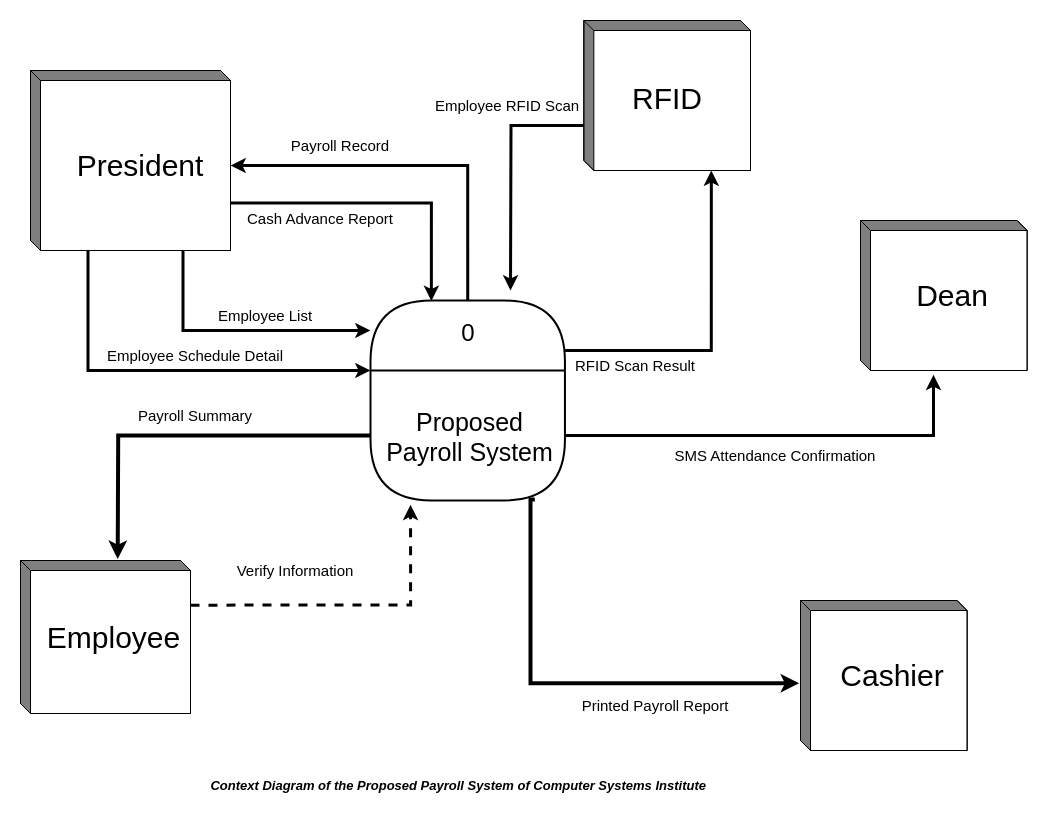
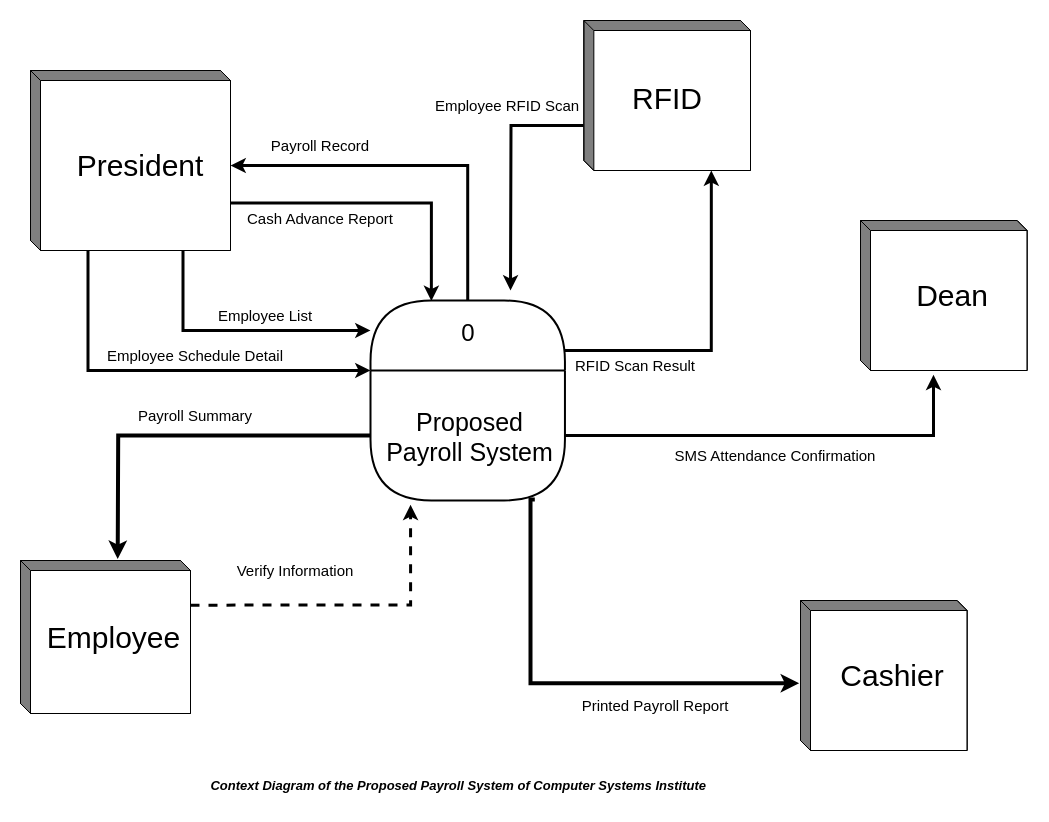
(341, 146) -> (321, 146)
